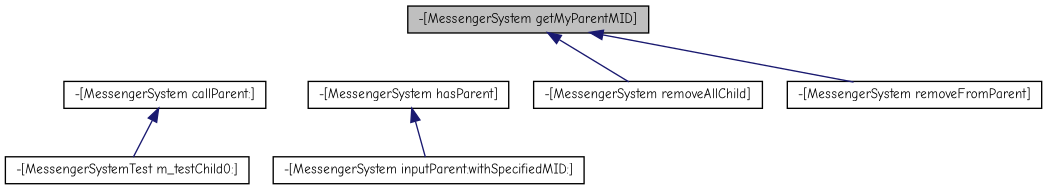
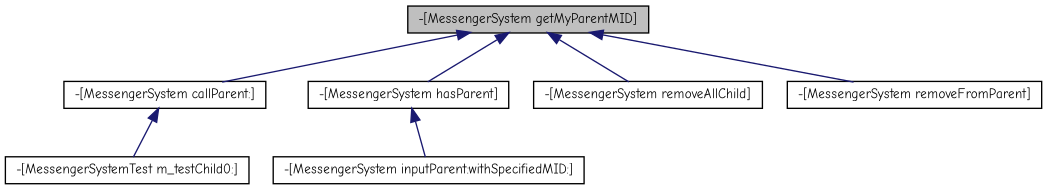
none -> (340, 59)
none -> (462, 61)
